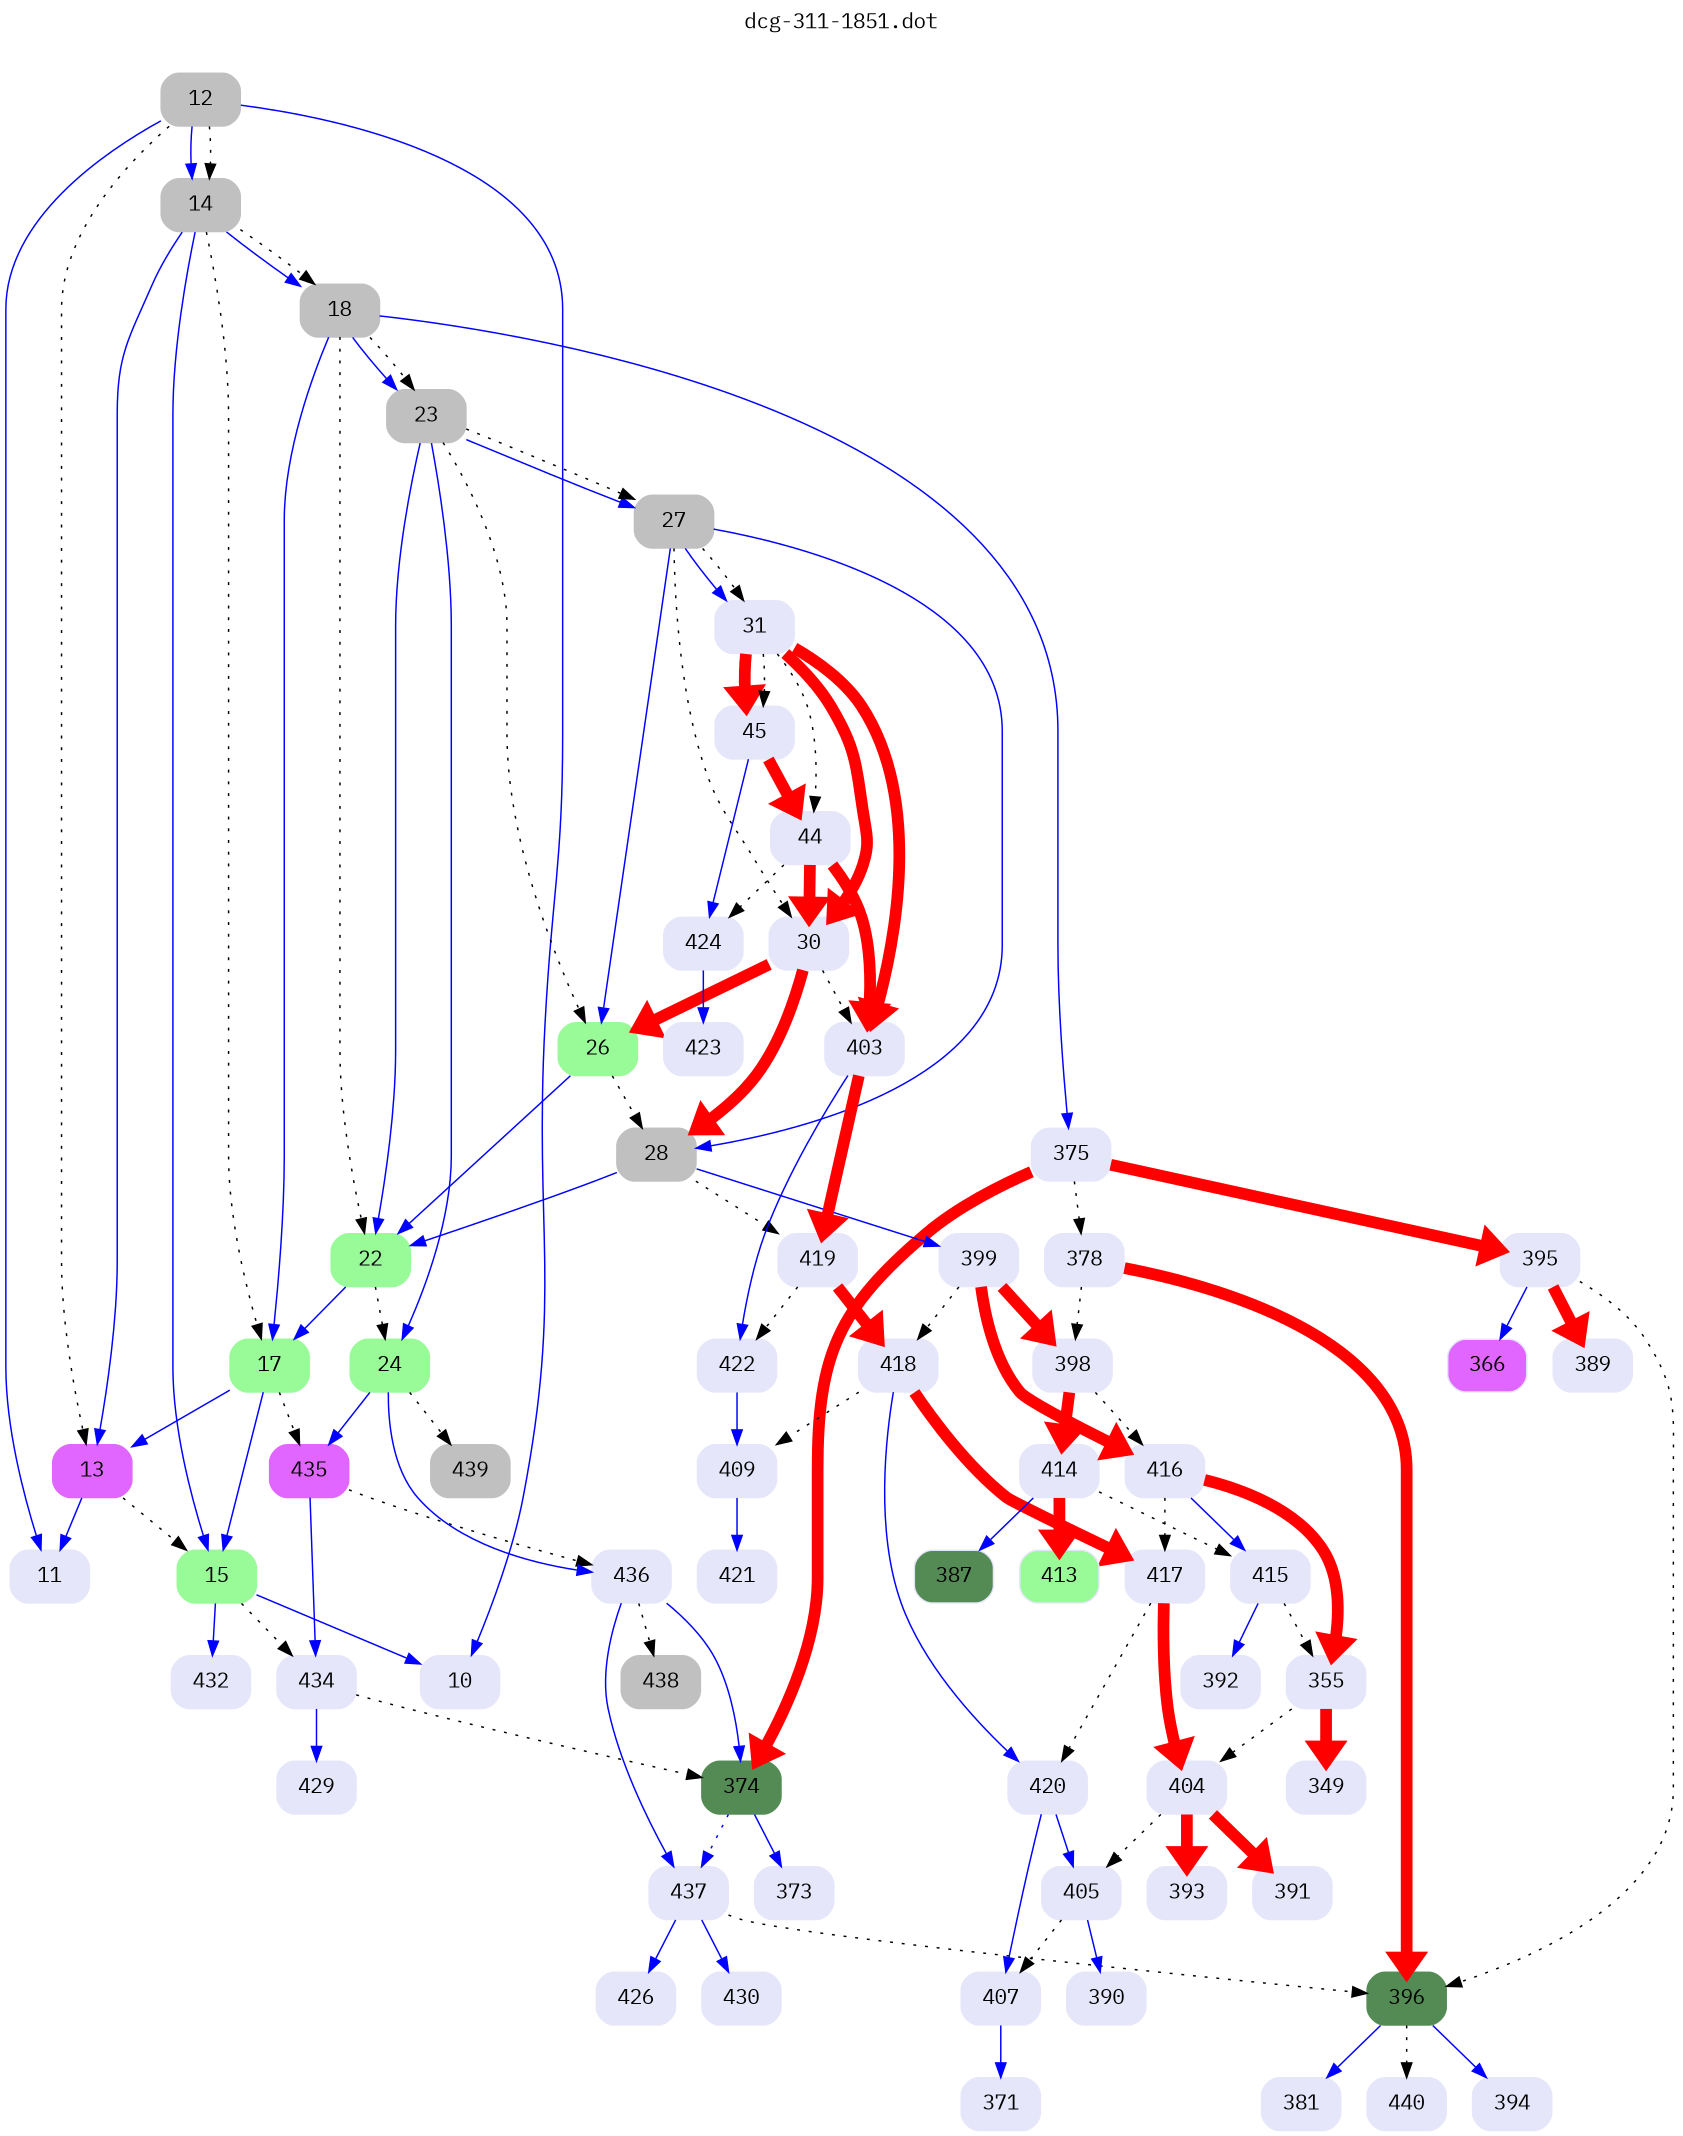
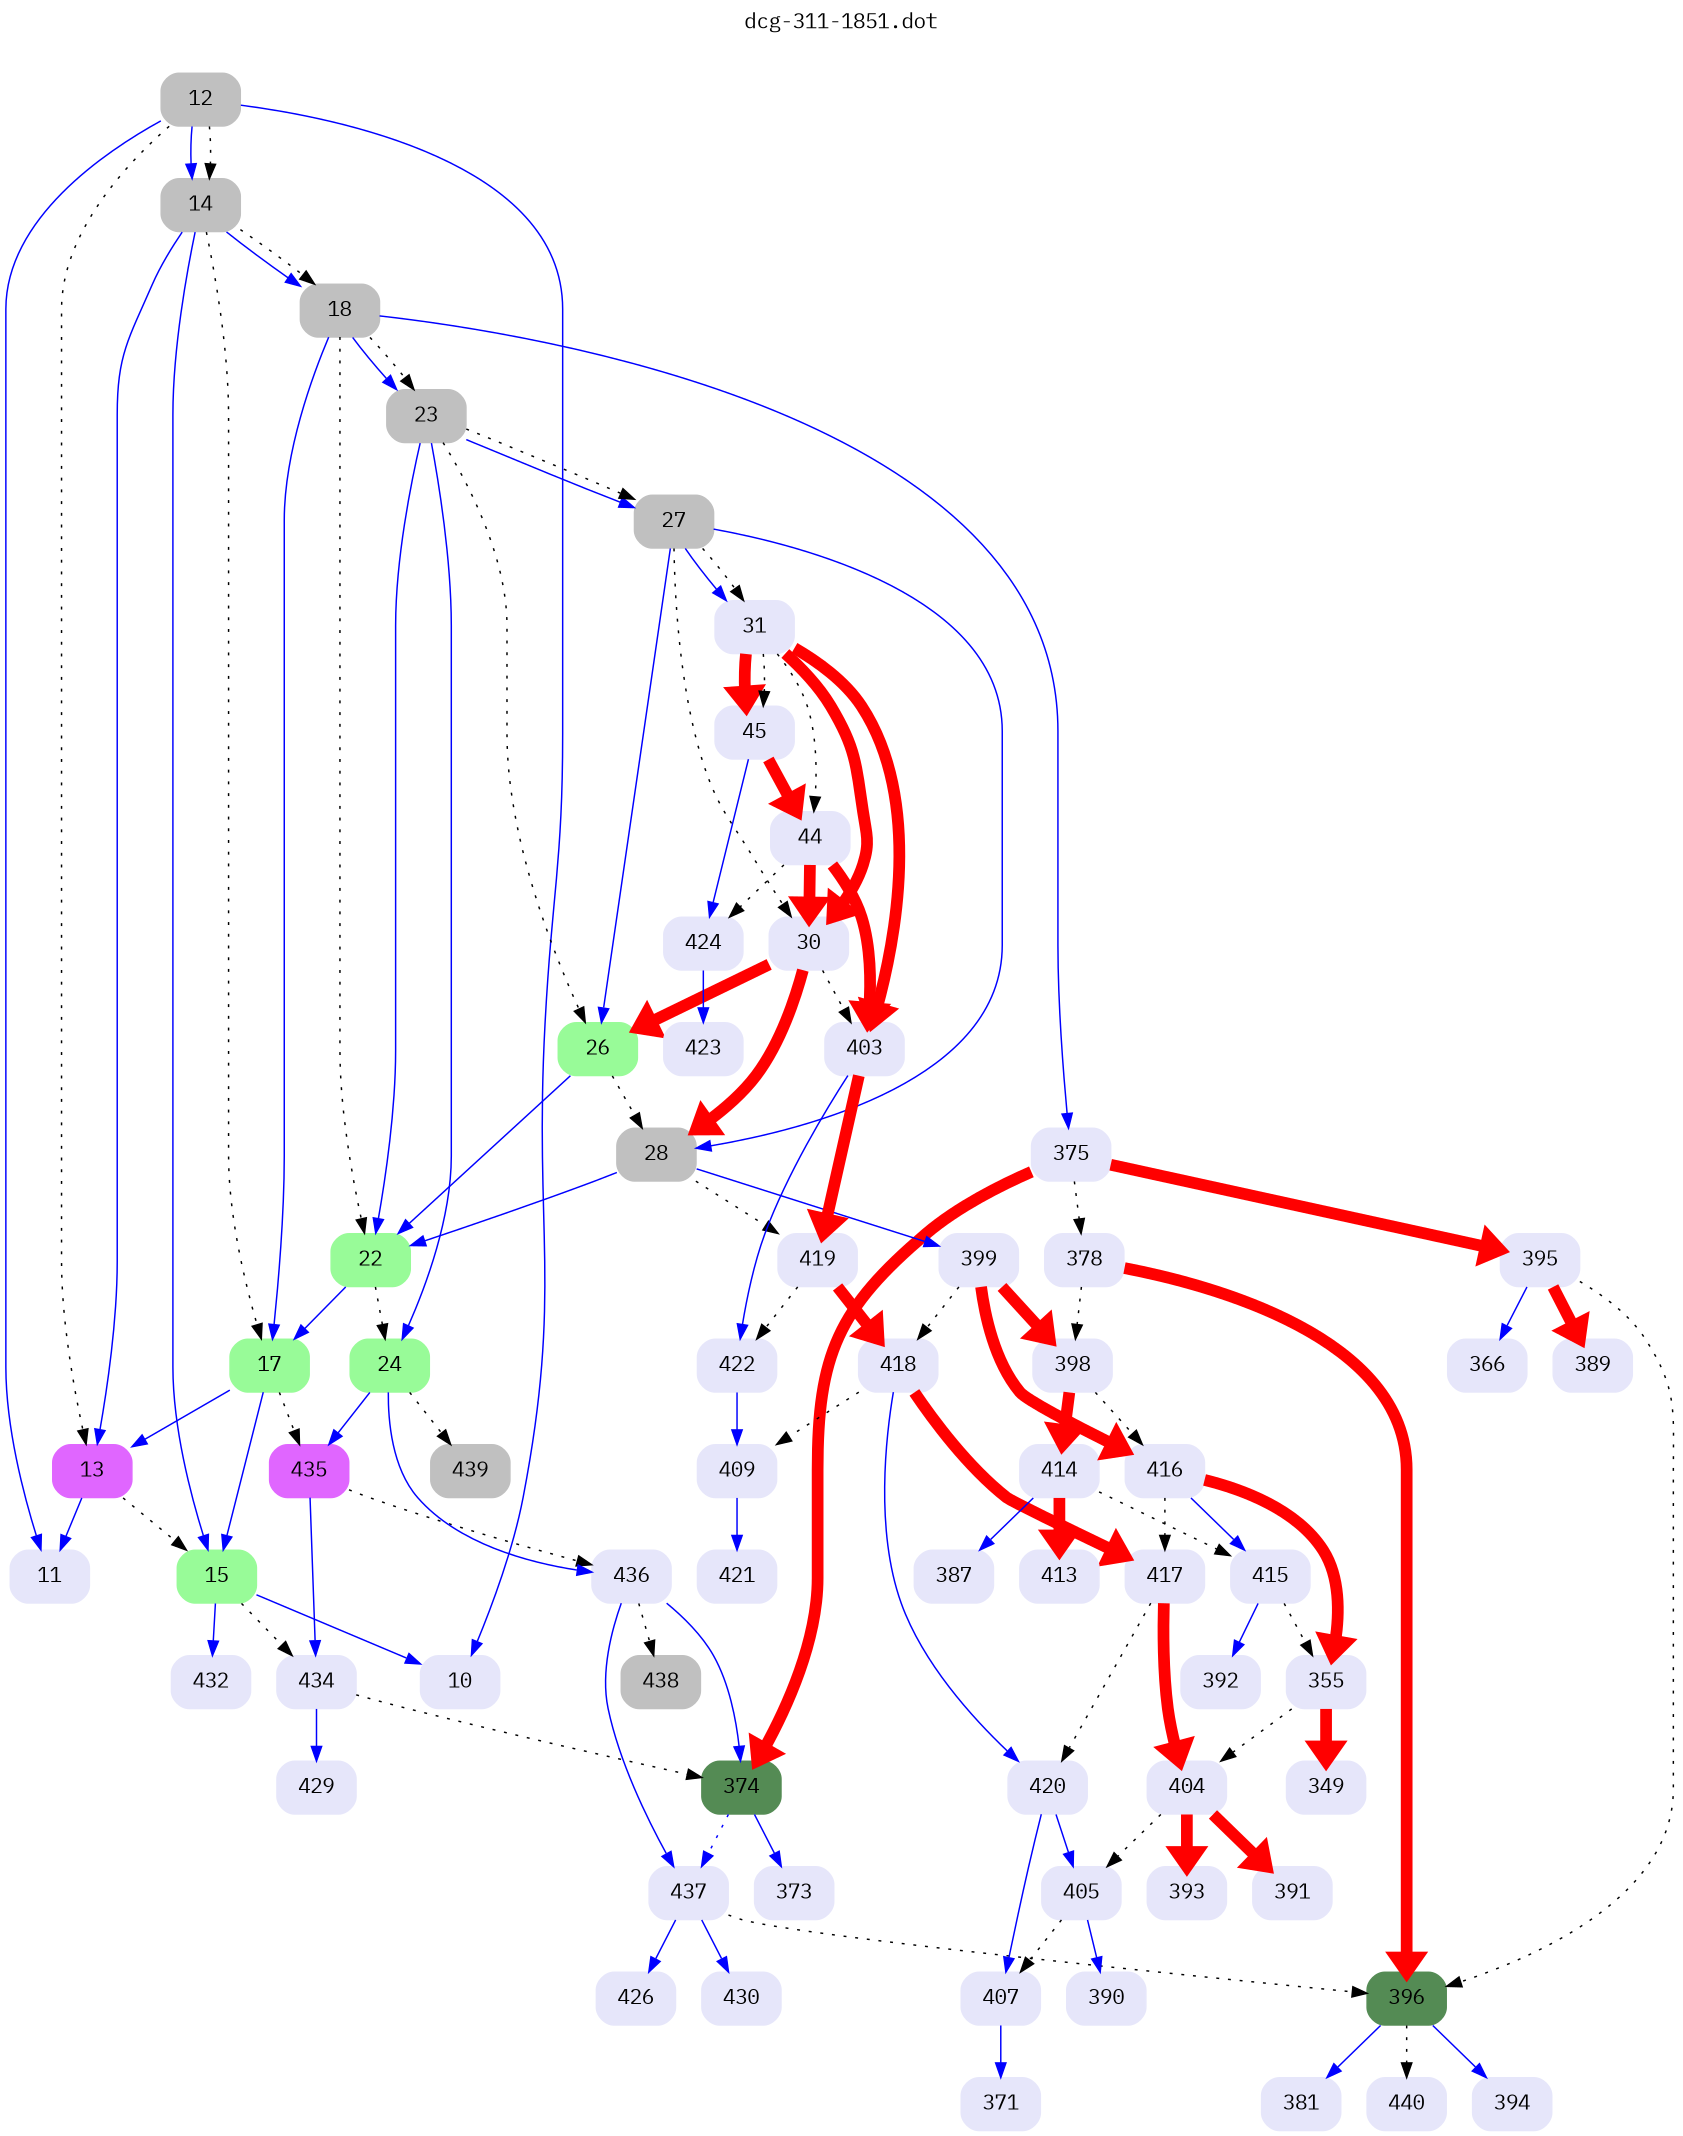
(1487, 1366) -> (1487, 1366)
(954, 1577) -> (954, 1577)
(1059, 1577) -> (1059, 1577)
